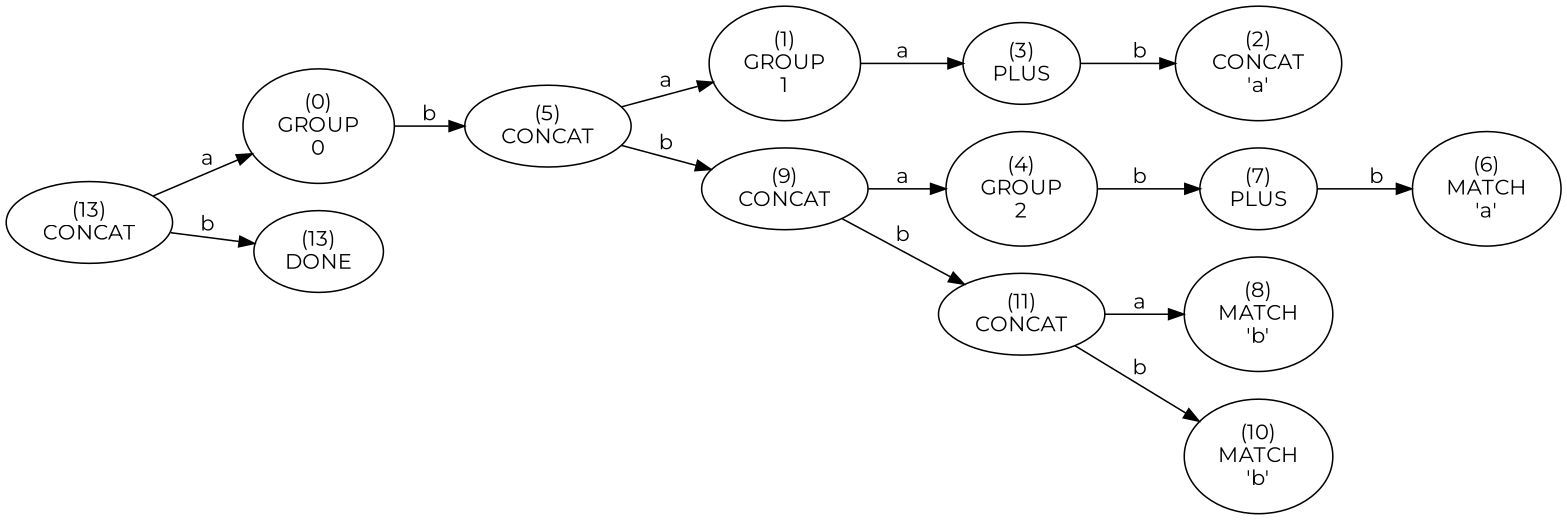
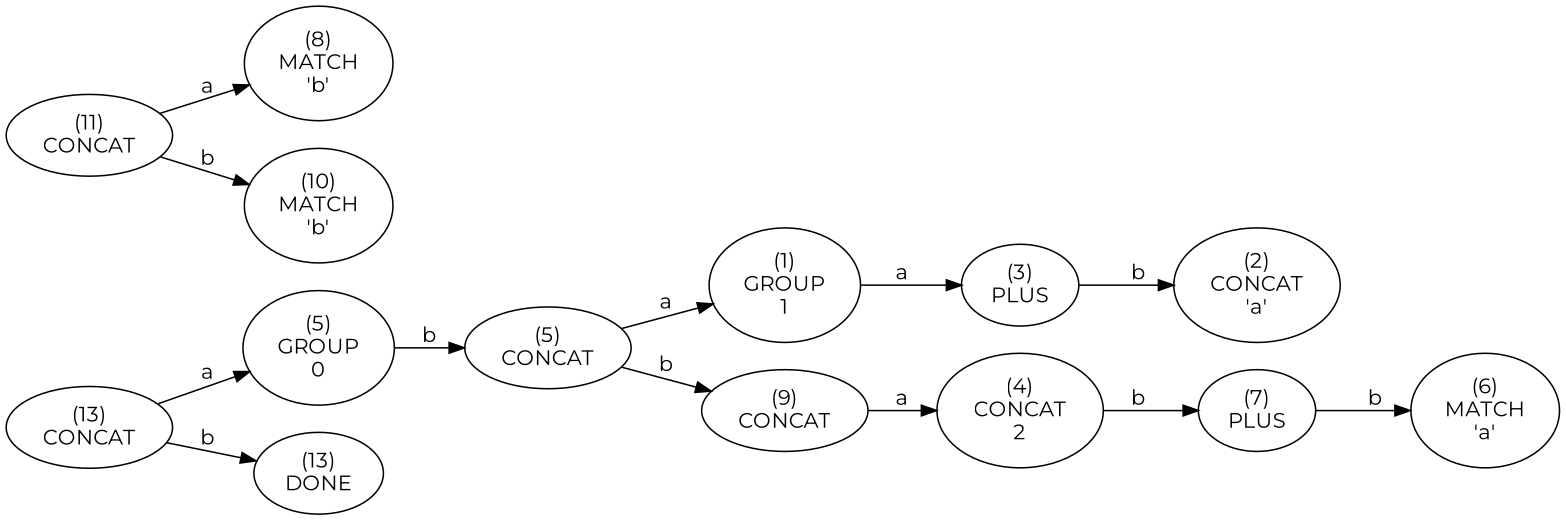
(319, 126) -> (319, 348)
(1022, 189) -> (1020, 411)
(896, 248) -> none
